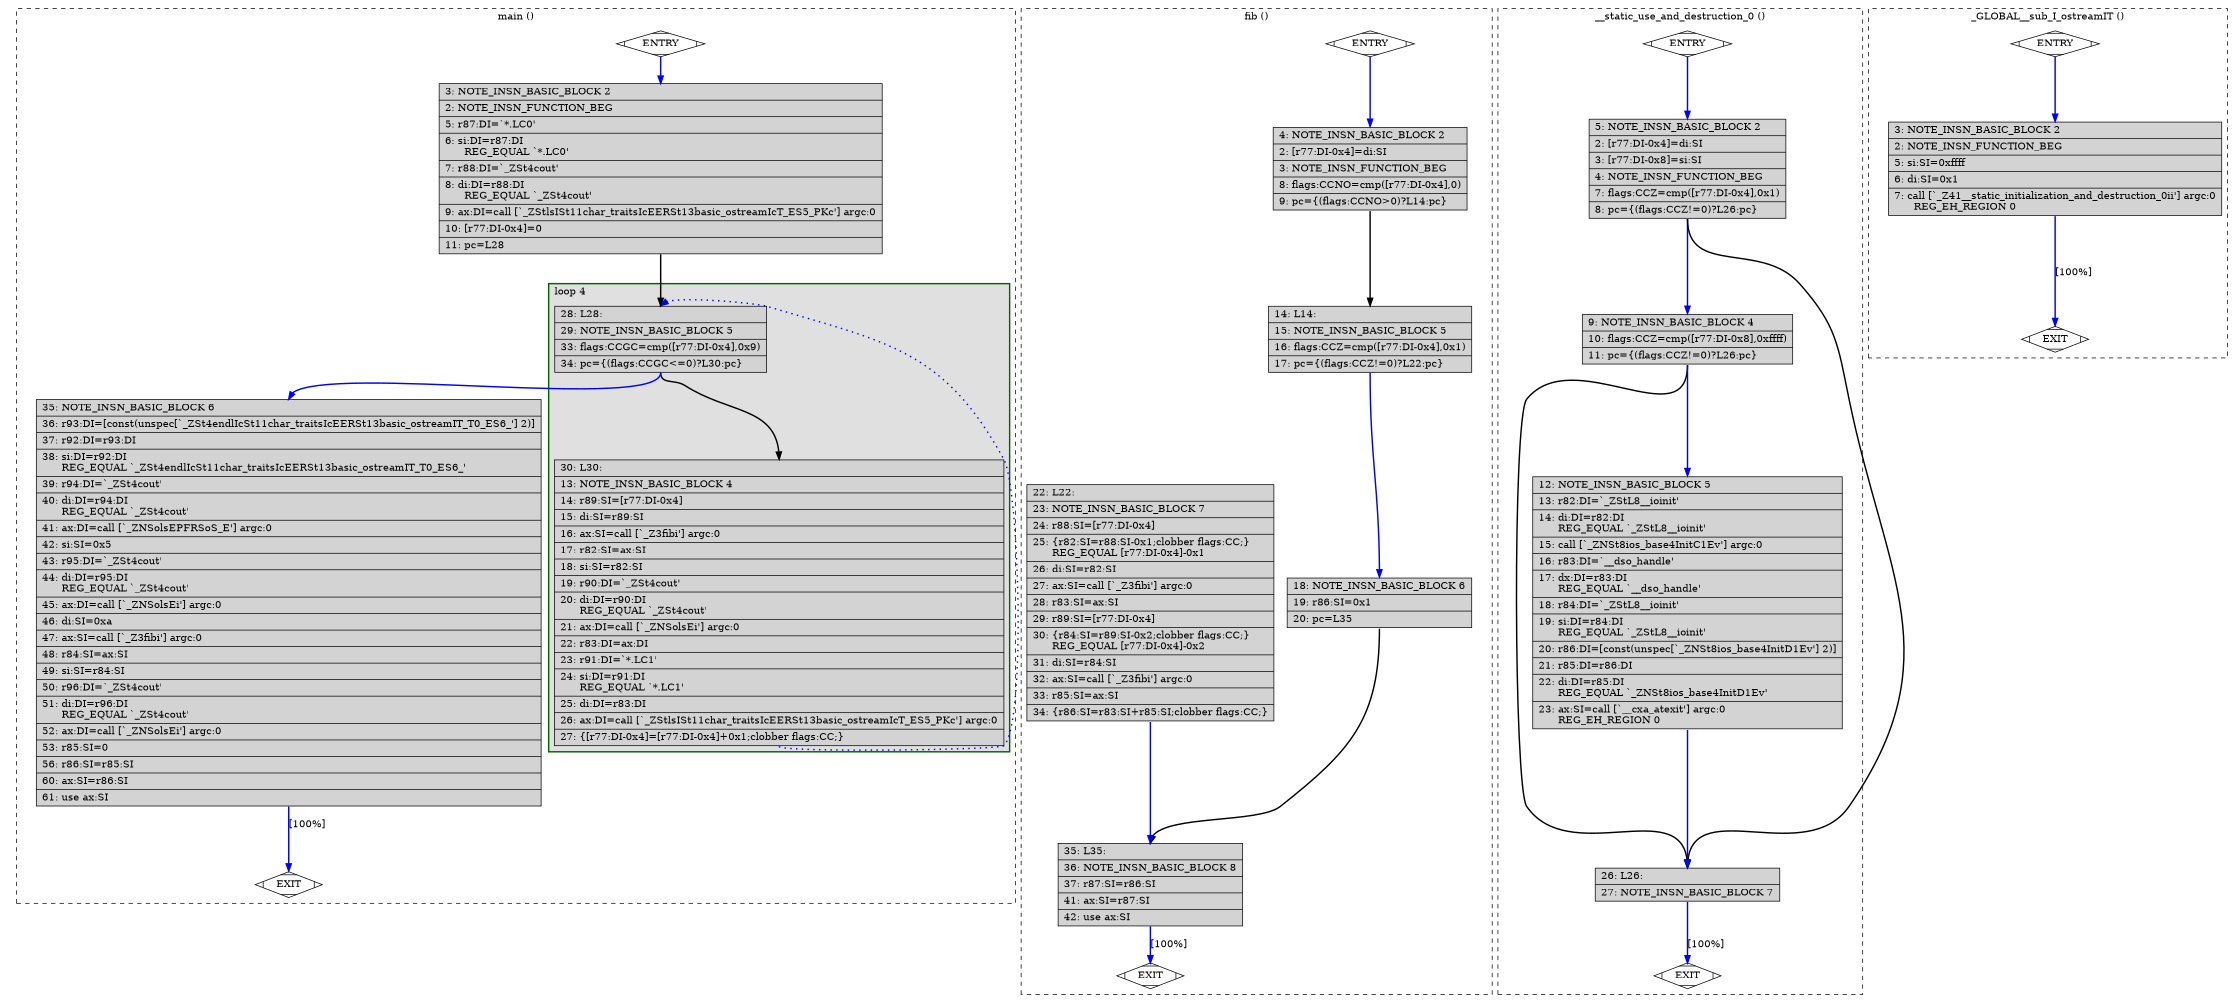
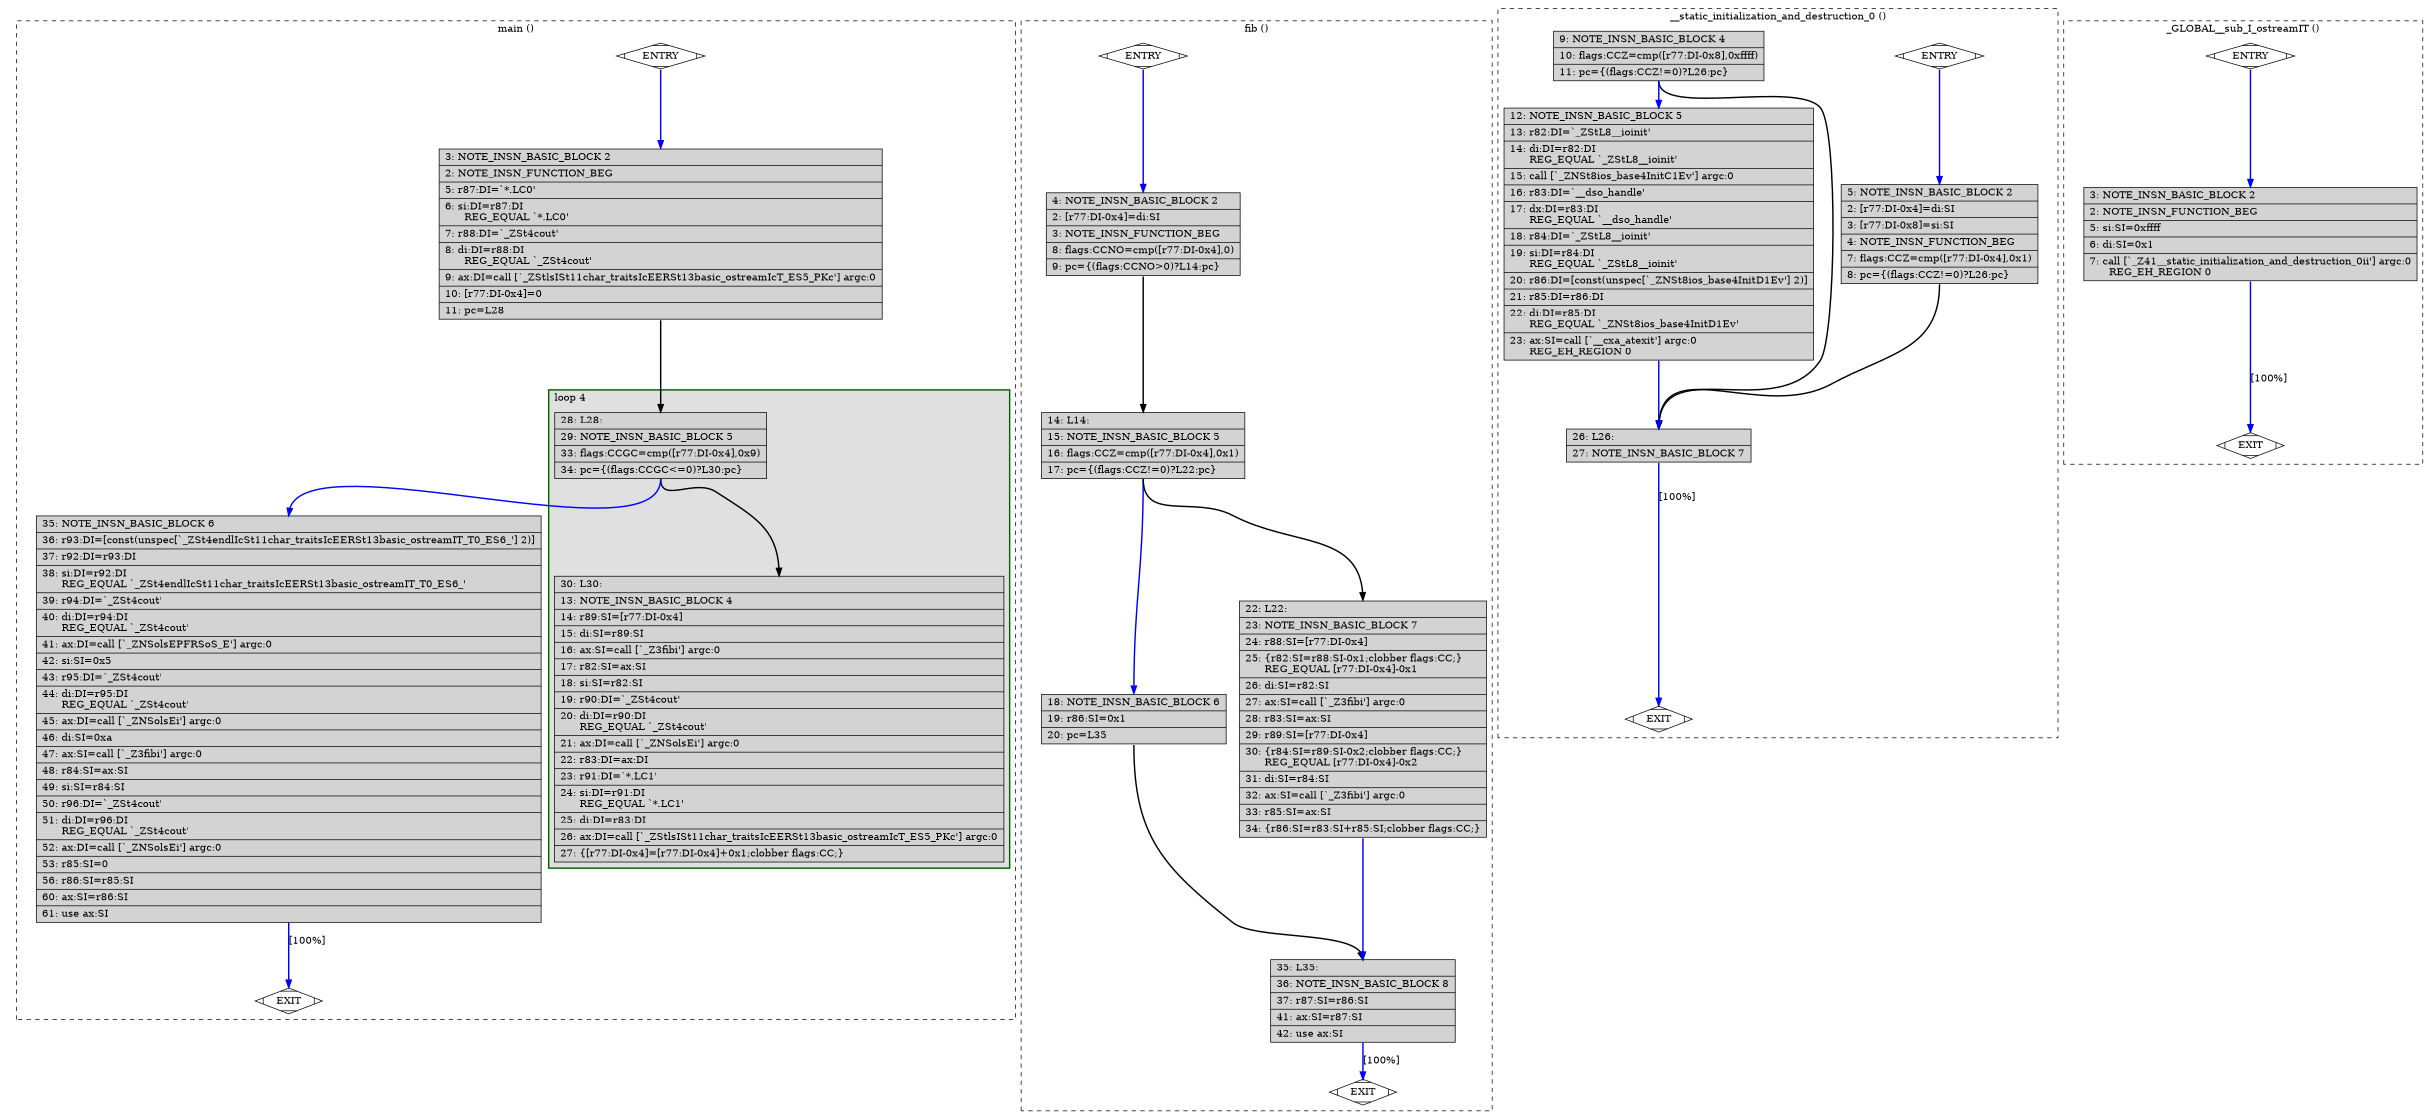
(1680, 17) -> (1778, 17)
(1688, 263) -> none
(1000, 453) -> none
none -> (1258, 526)
